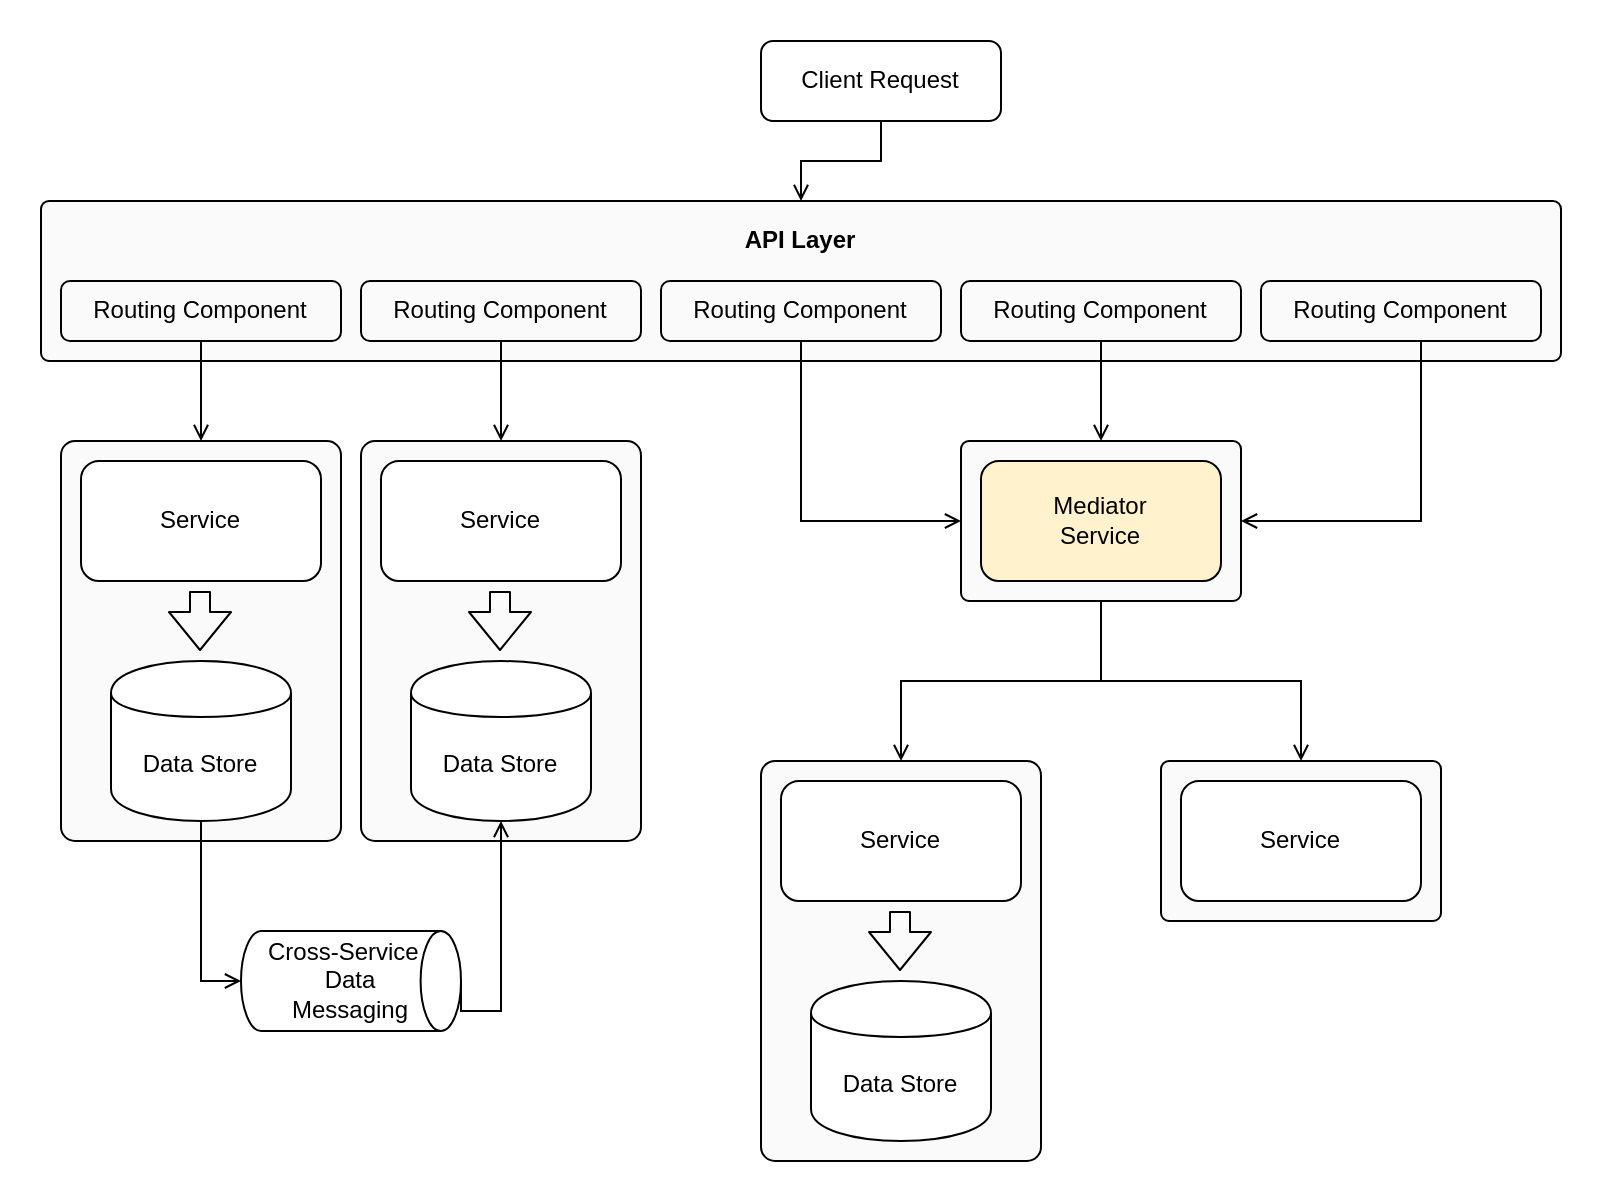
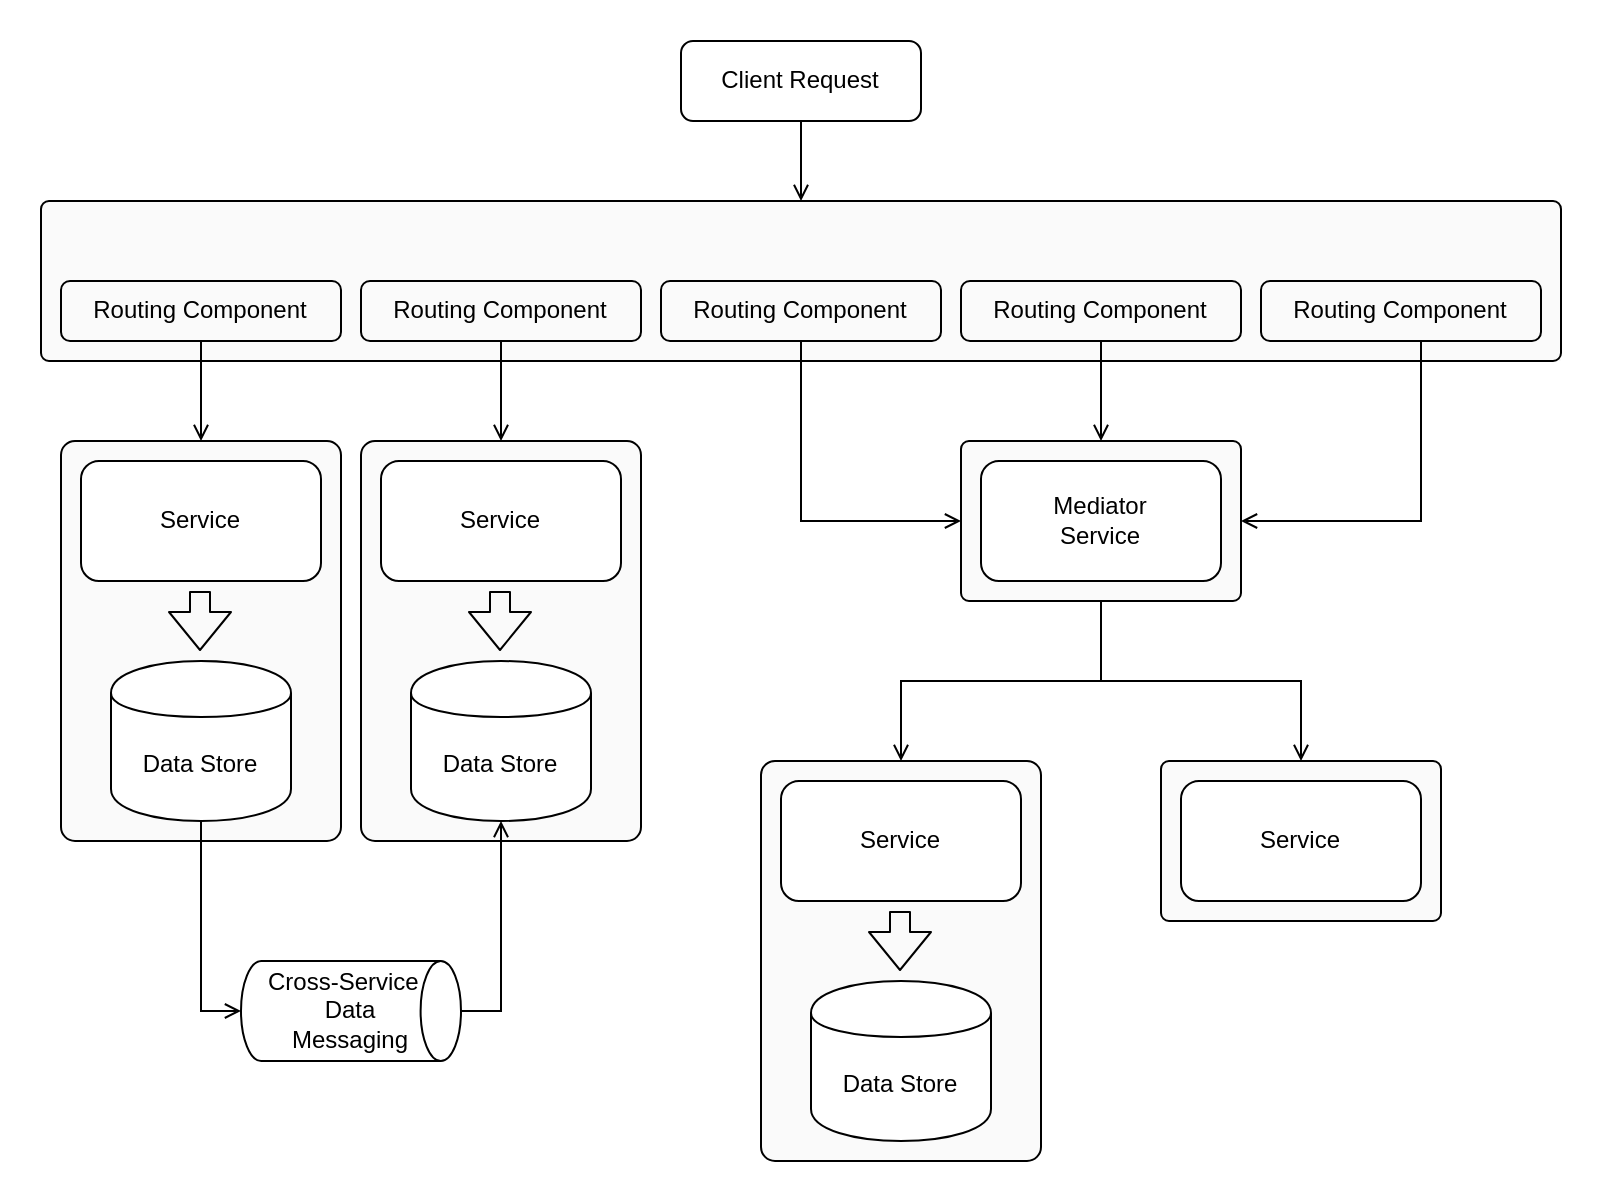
(881, 81) -> (801, 81)
(801, 241) -> none
(1101, 521) -> (1101, 521)
(351, 981) -> (351, 1011)
